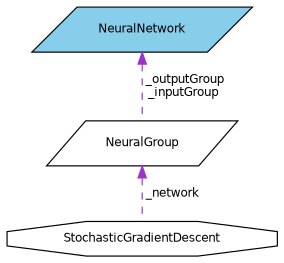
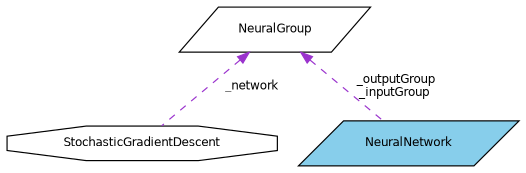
(142, 92) -> (347, 90)
